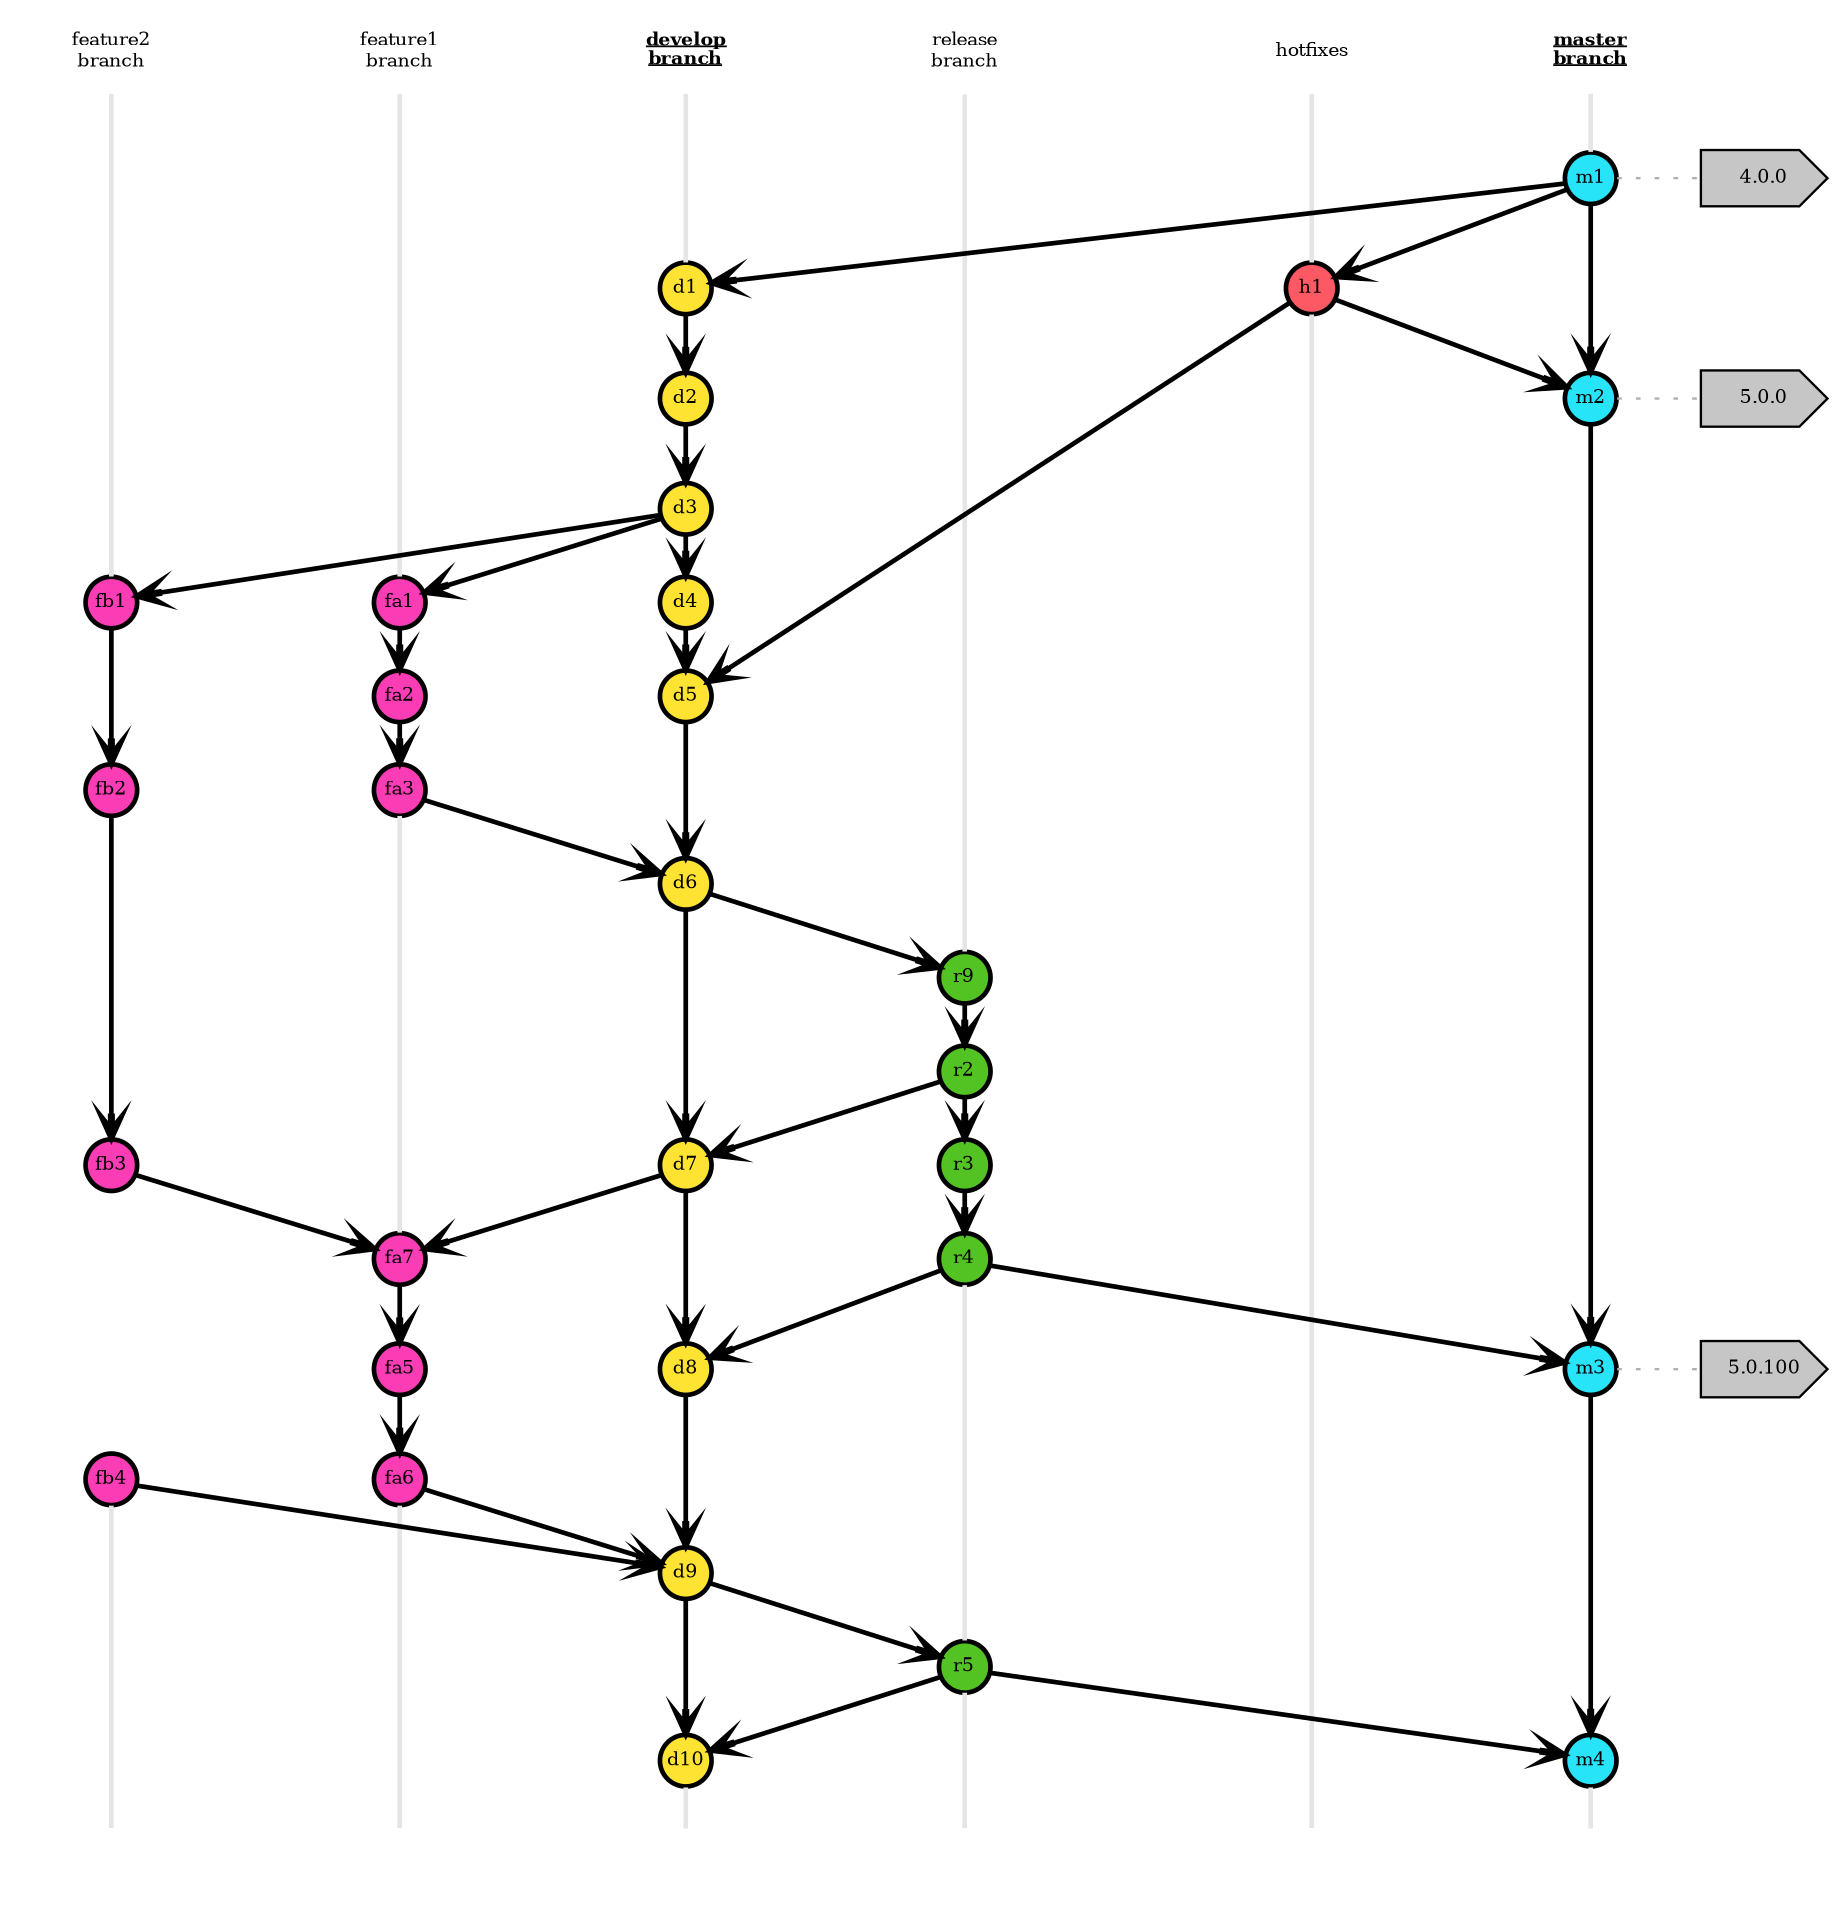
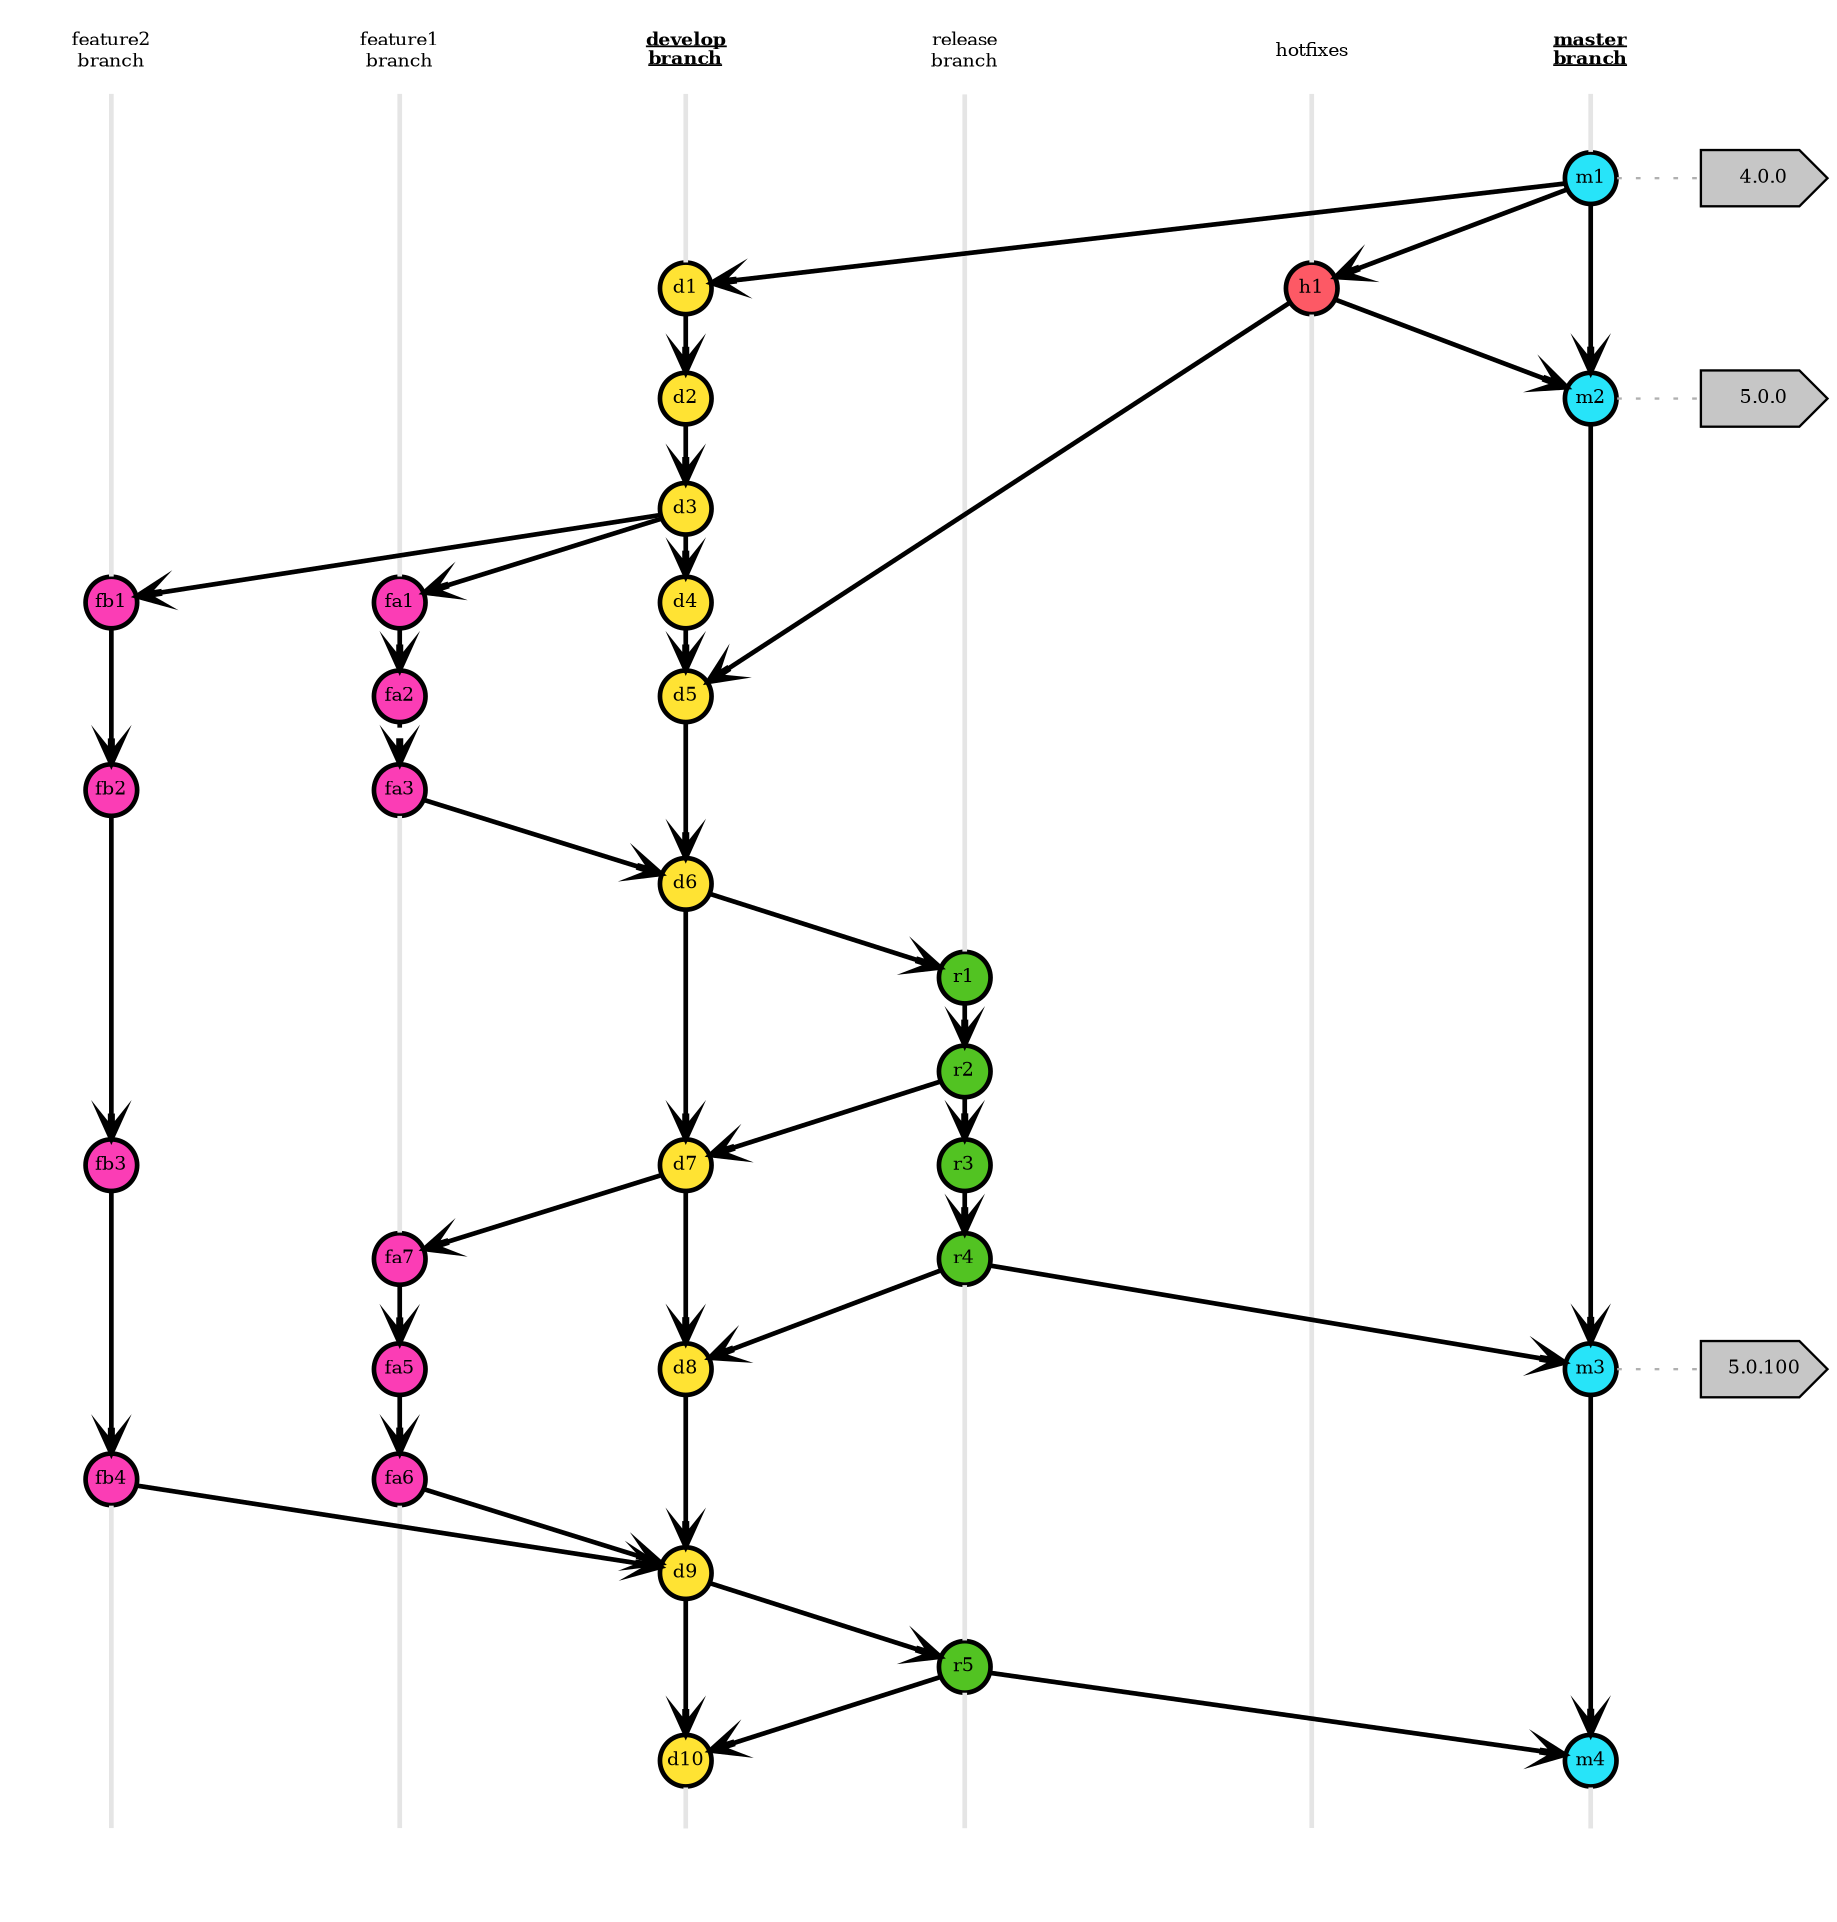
(400, 732) -> (400, 732)
(965, 978) -> (965, 978)
(244, 1209) -> (111, 1311)
